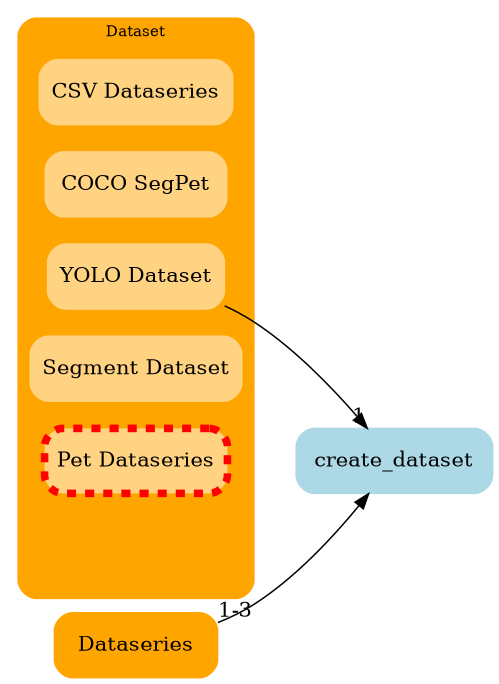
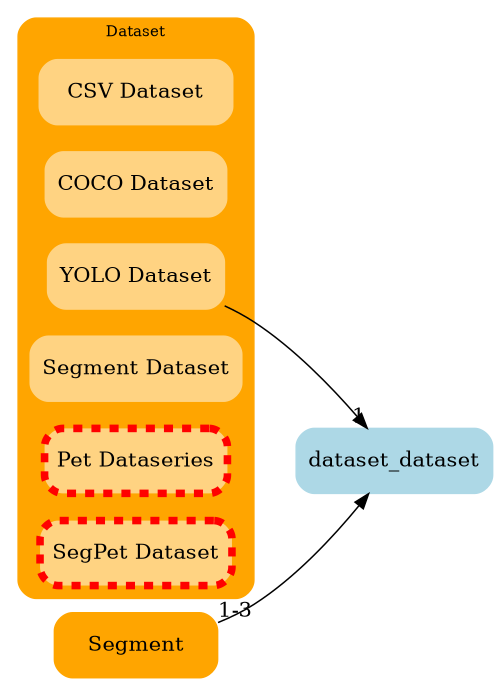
(136, 92) -> (136, 92)
(136, 184) -> (136, 184)
(394, 461) -> (394, 461)
none -> (136, 553)
(136, 645) -> (136, 645)
